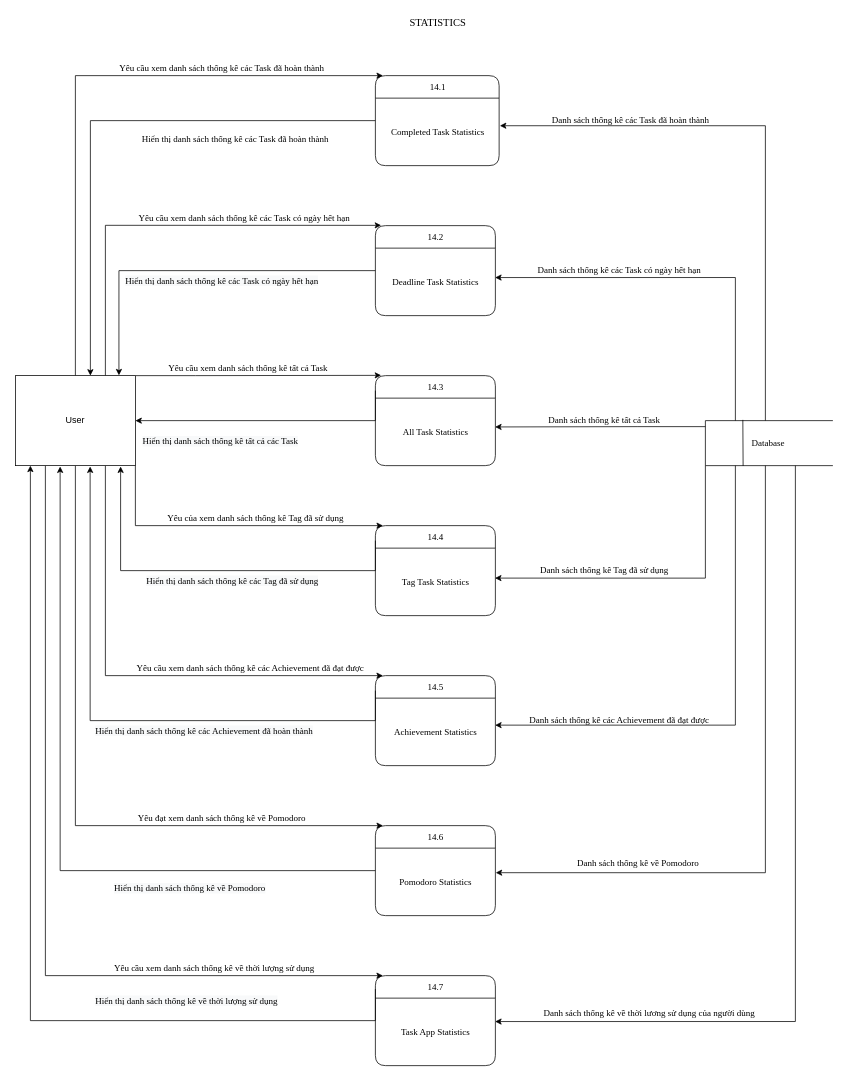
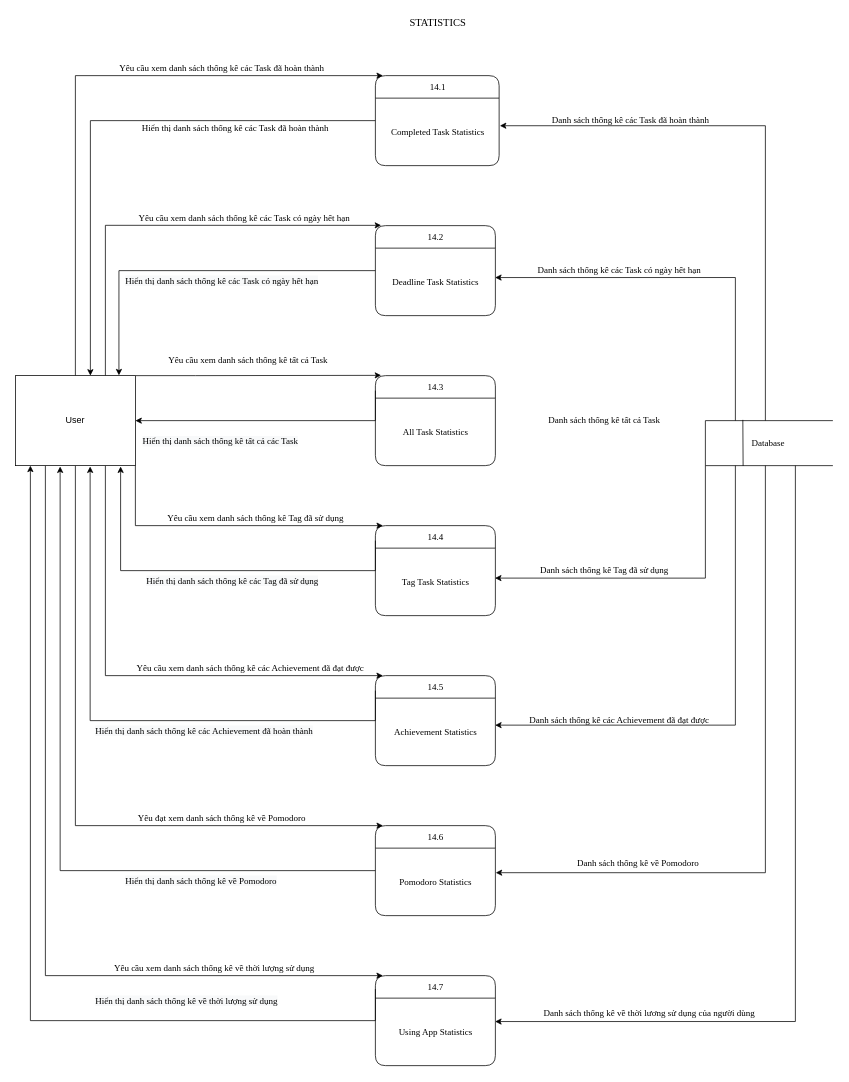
(235, 139) -> (235, 128)
(248, 368) -> (248, 360)
(625, 426) -> none
(256, 518) -> (256, 518)
(210, 889) -> (222, 882)
(436, 1032) -> (436, 1032)
